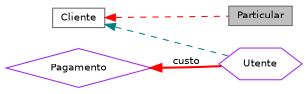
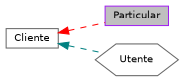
(260, 16) -> (137, 16)
(260, 64) -> (137, 60)
(79, 68) -> none
